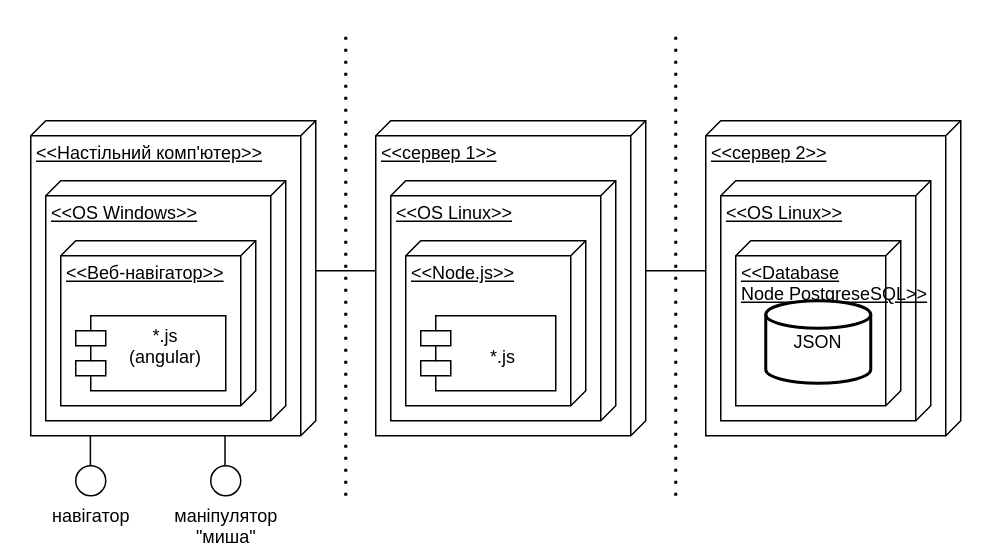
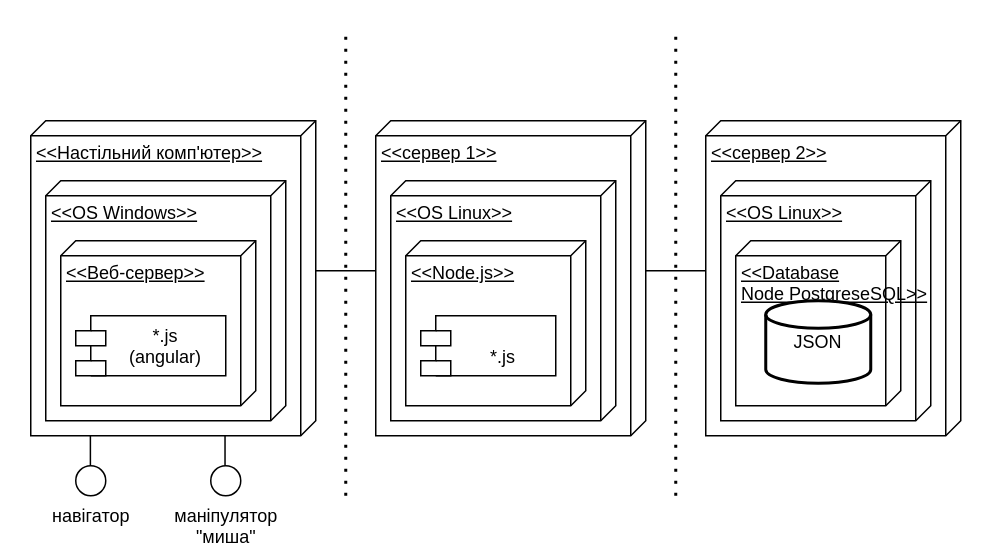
(152, 274) -> (137, 274)
(151, 353) -> (151, 346)
(488, 353) -> (488, 346)
